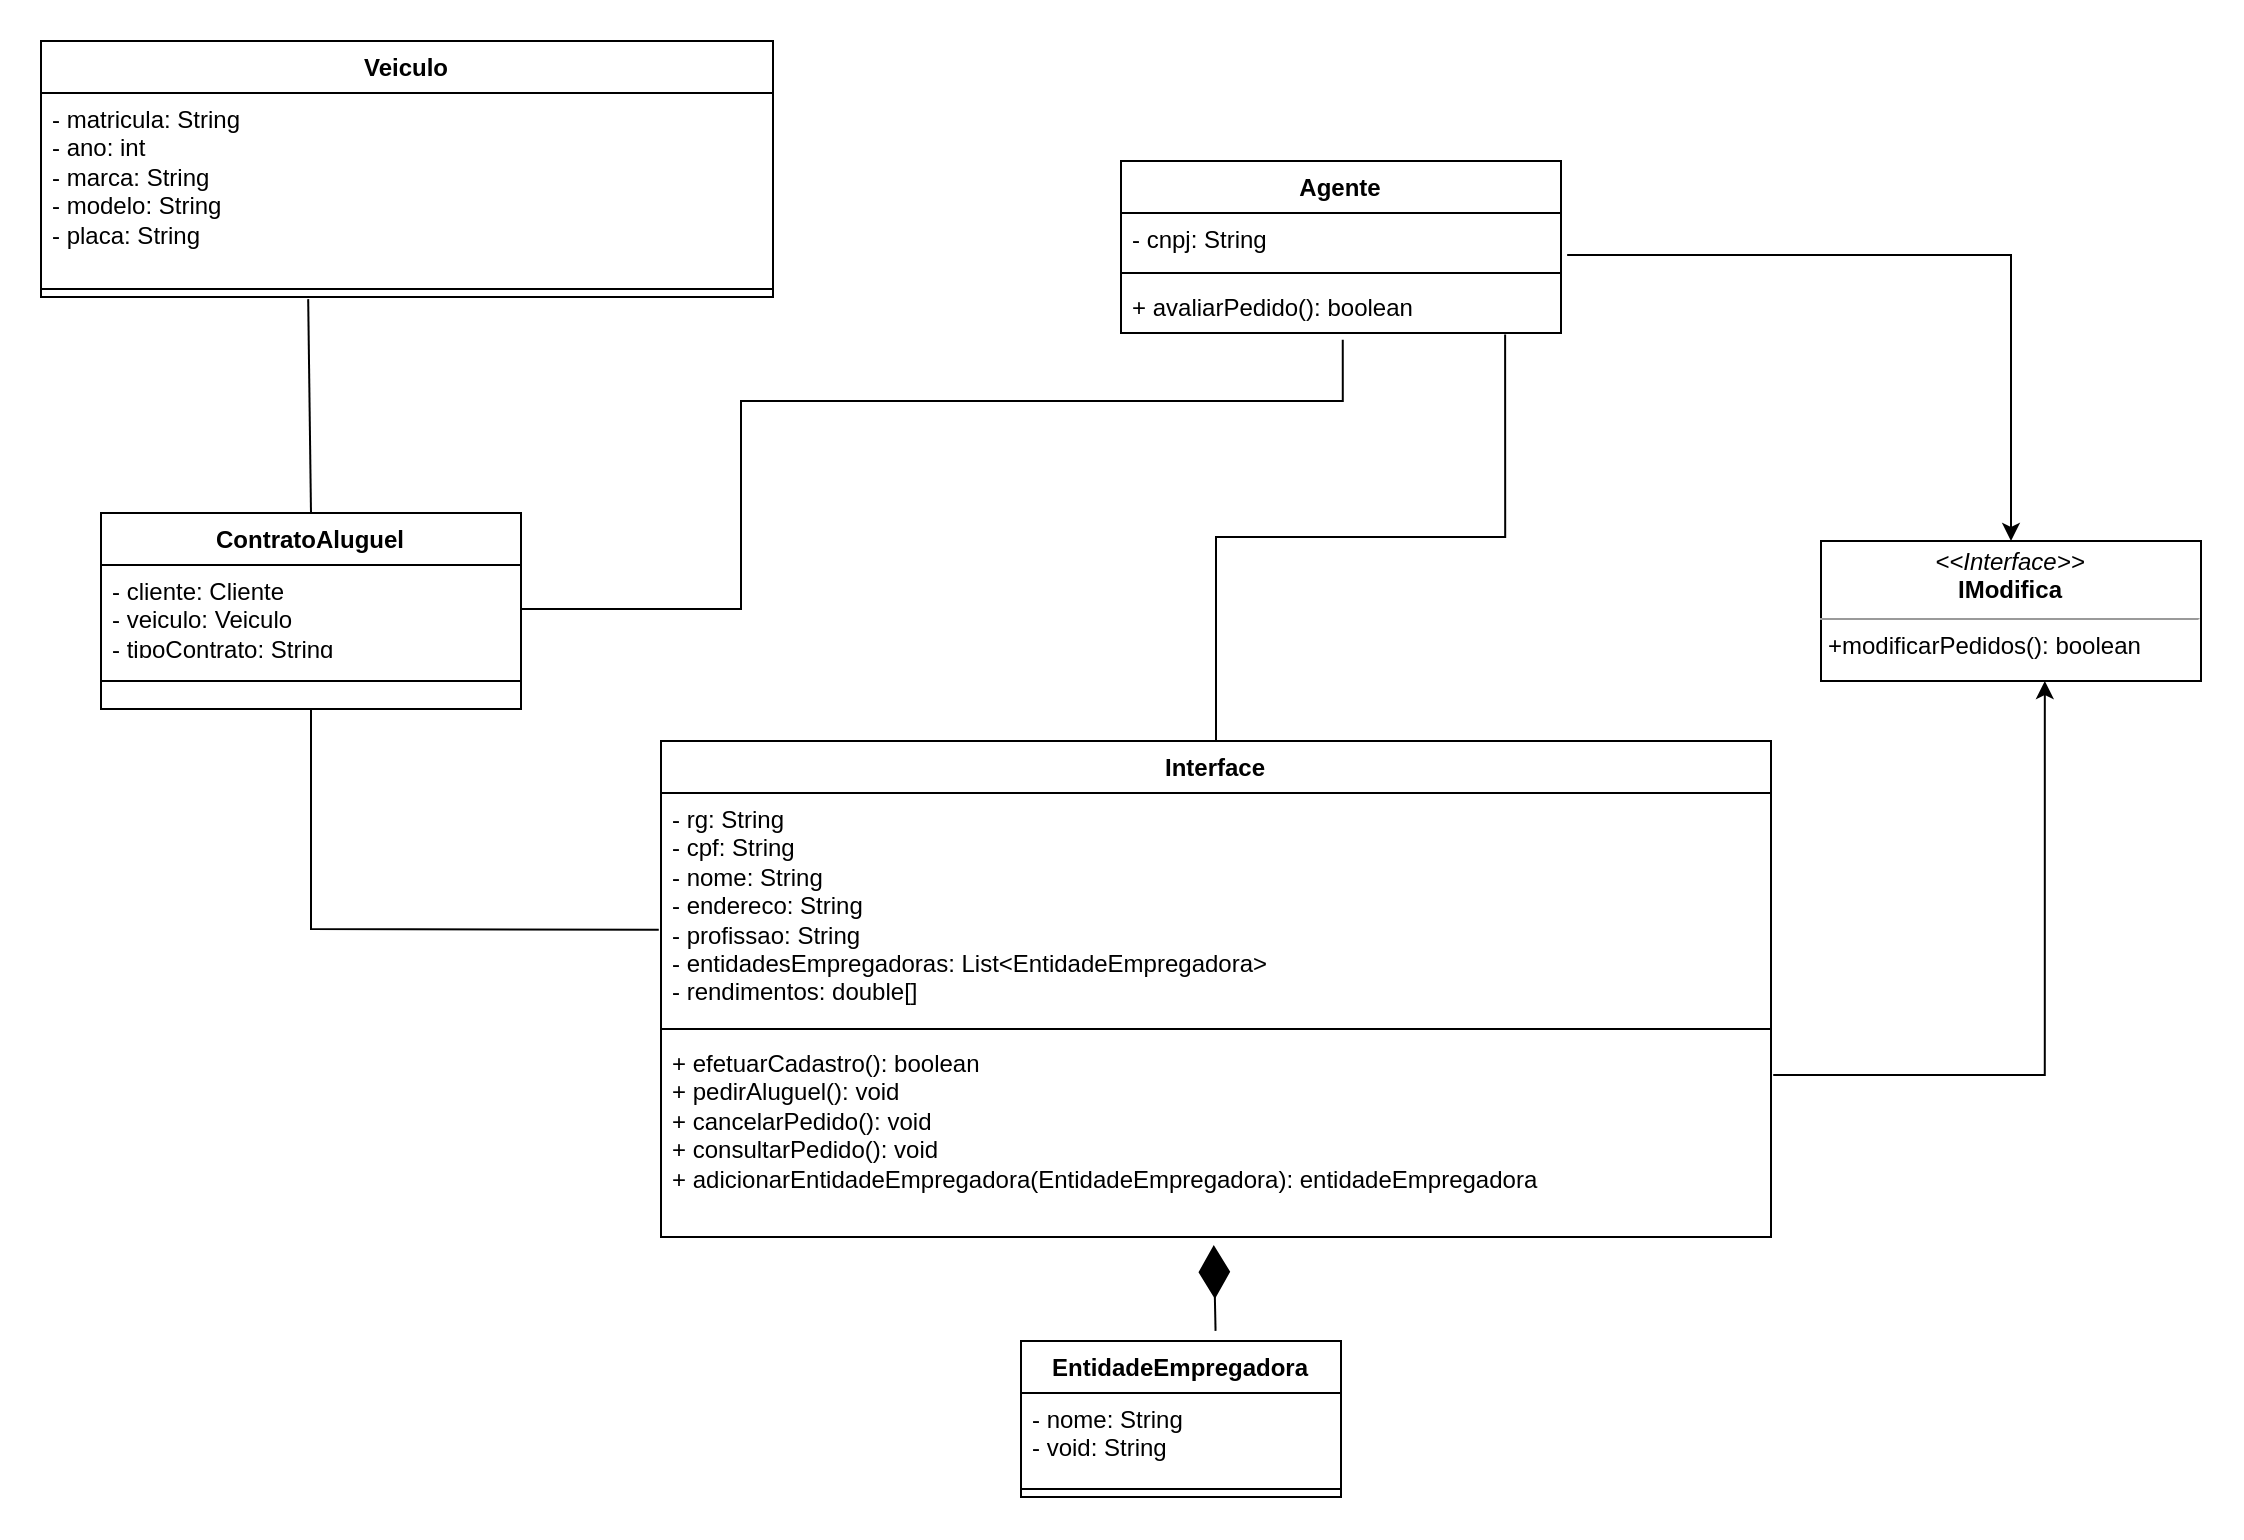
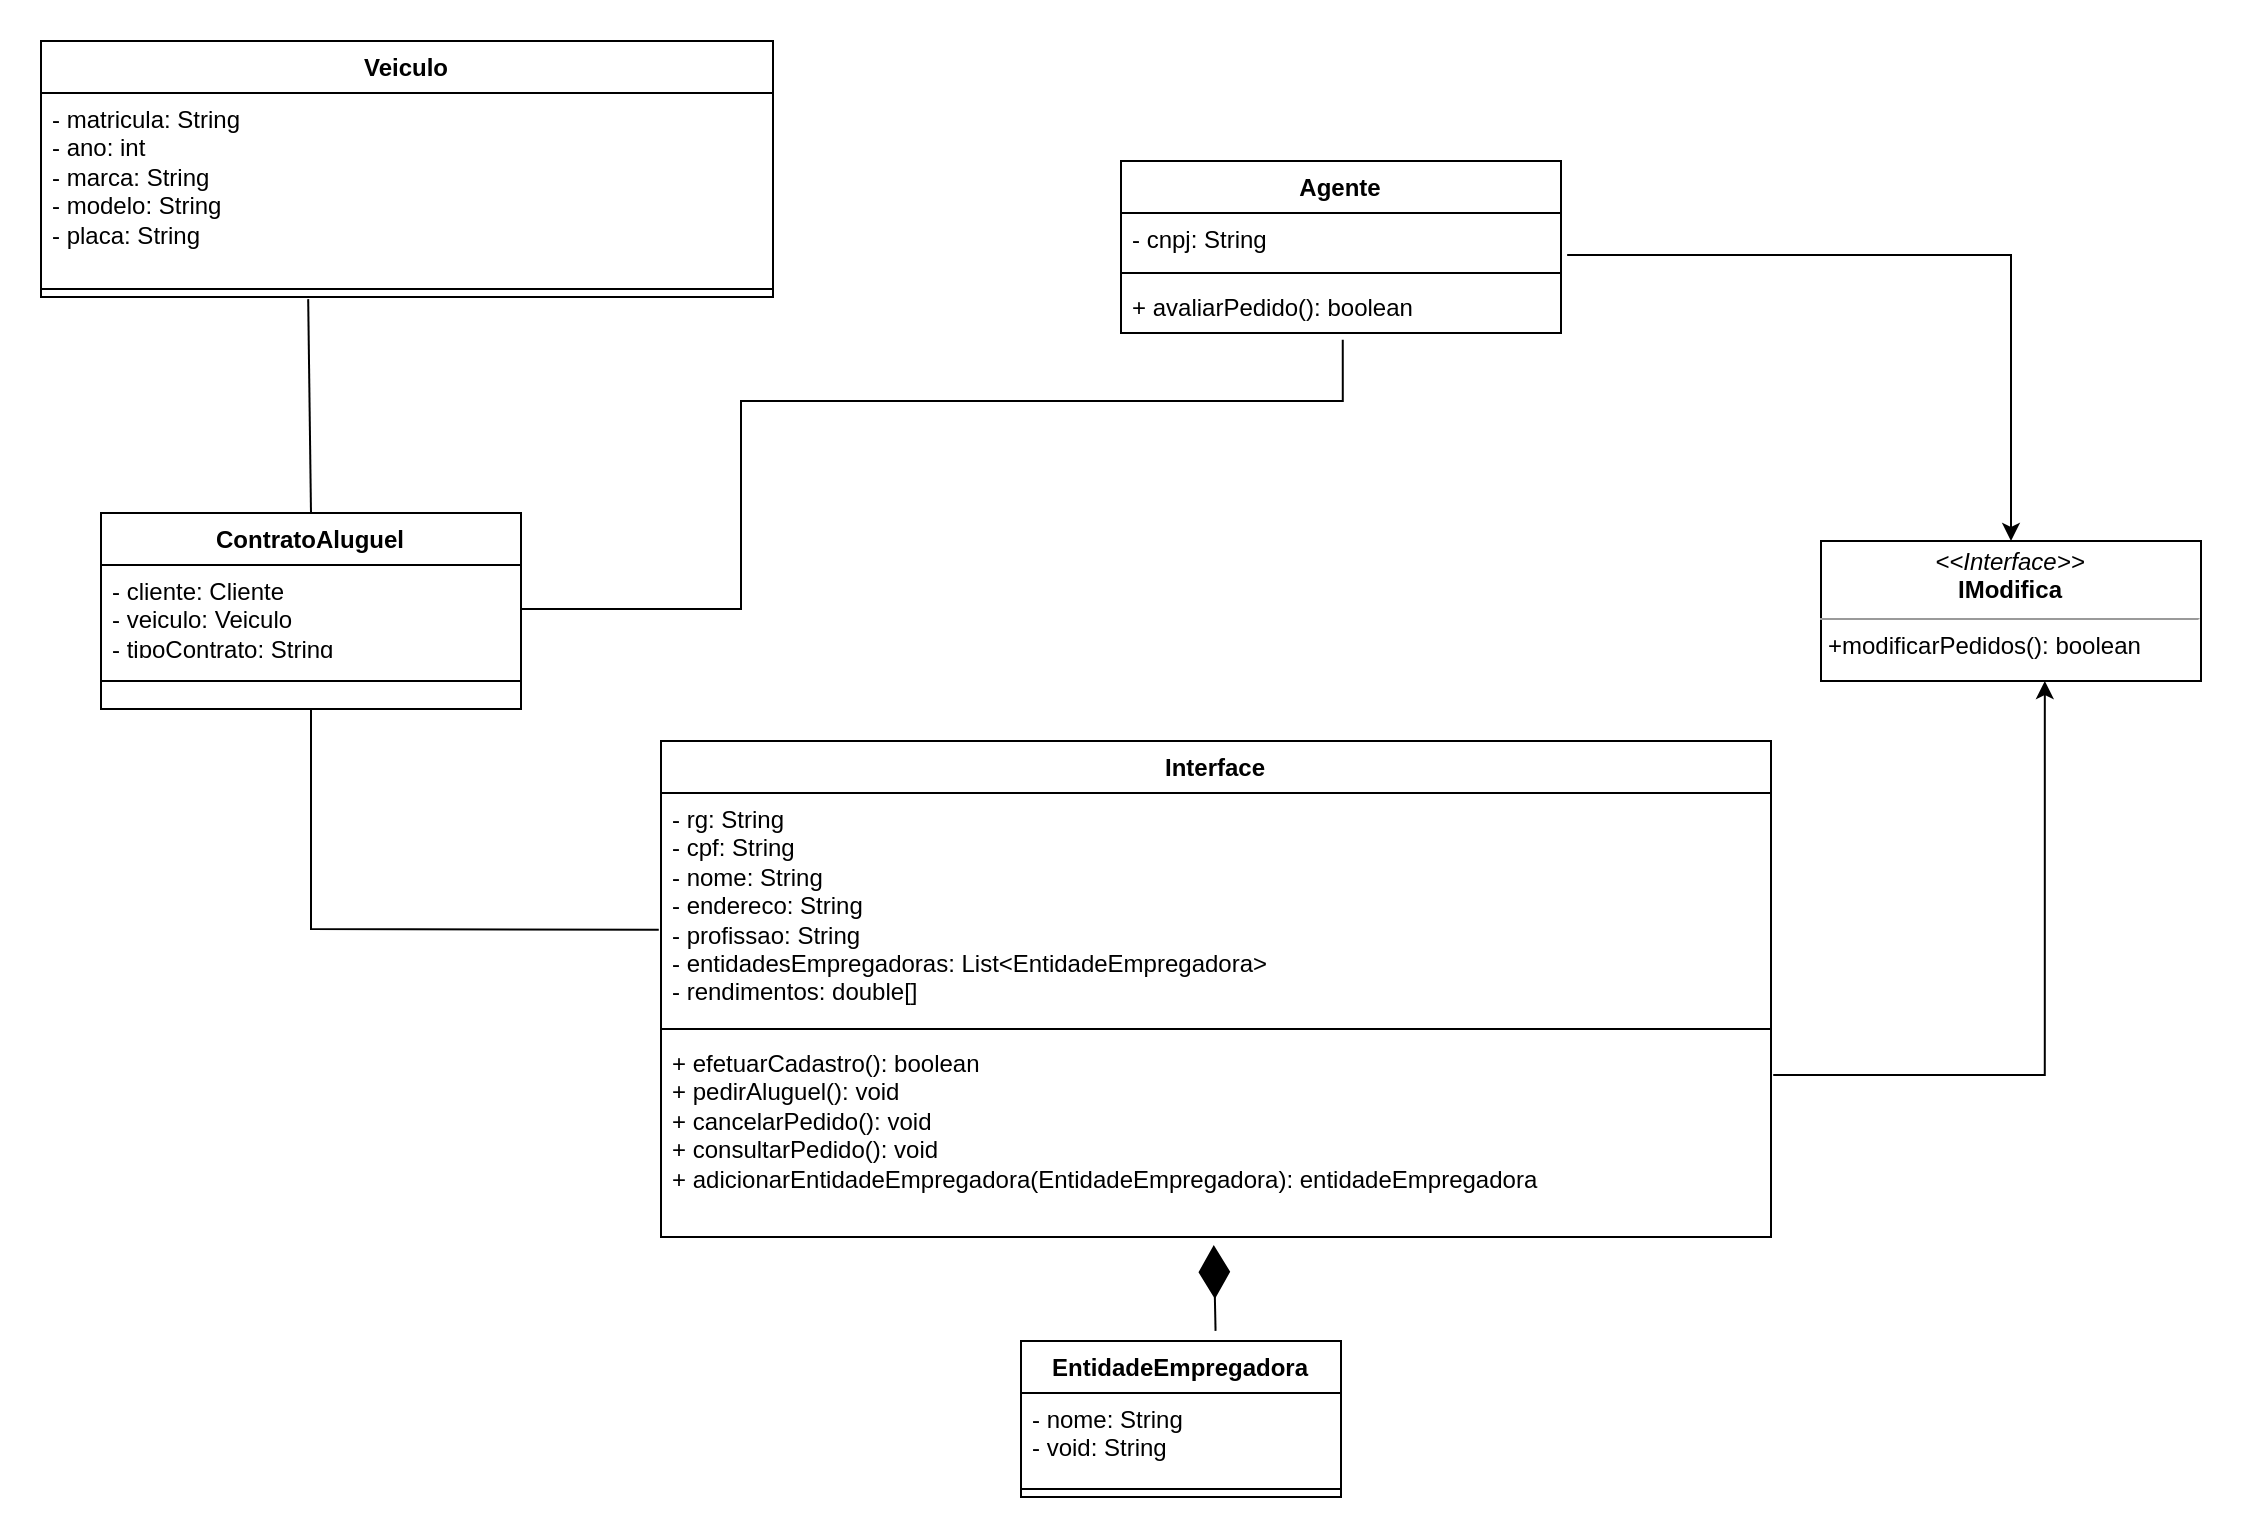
(1358, 537) -> none
